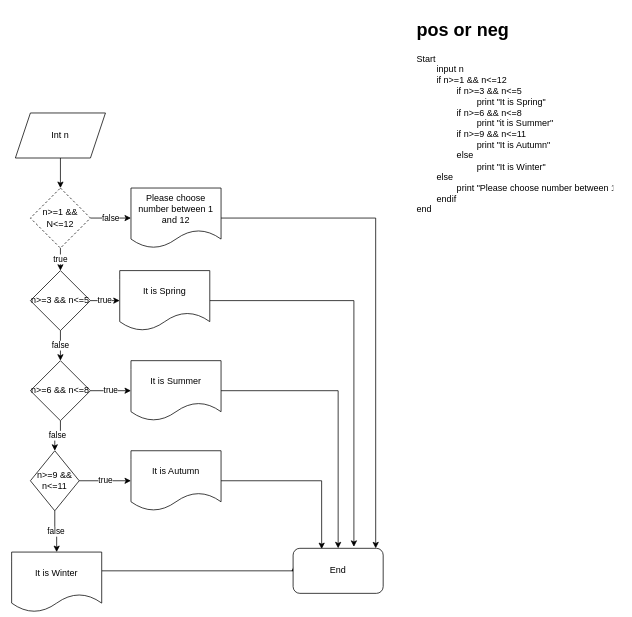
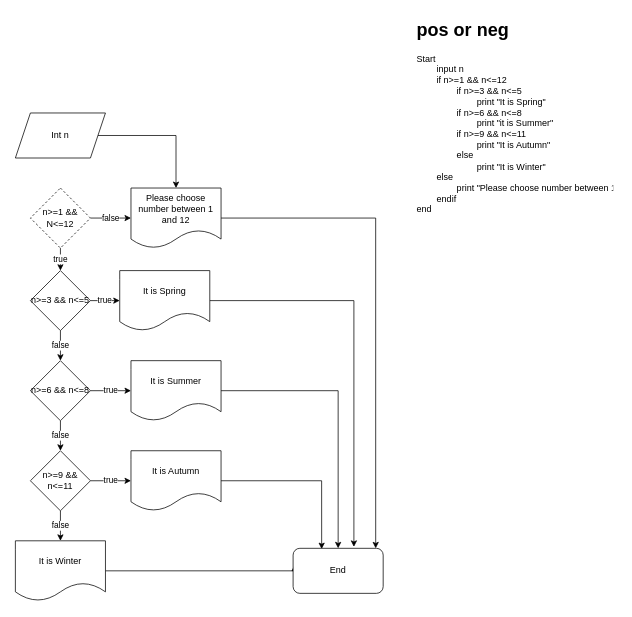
(60, 170) -> (138, 135)
(55, 480) -> (60, 480)
(57, 582) -> (60, 570)
